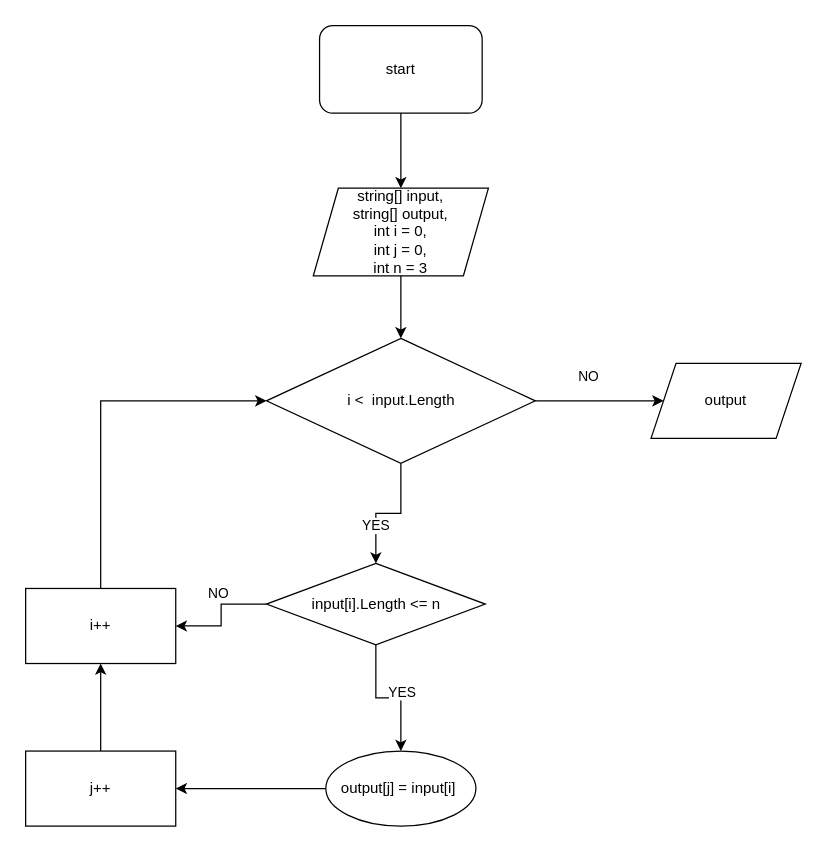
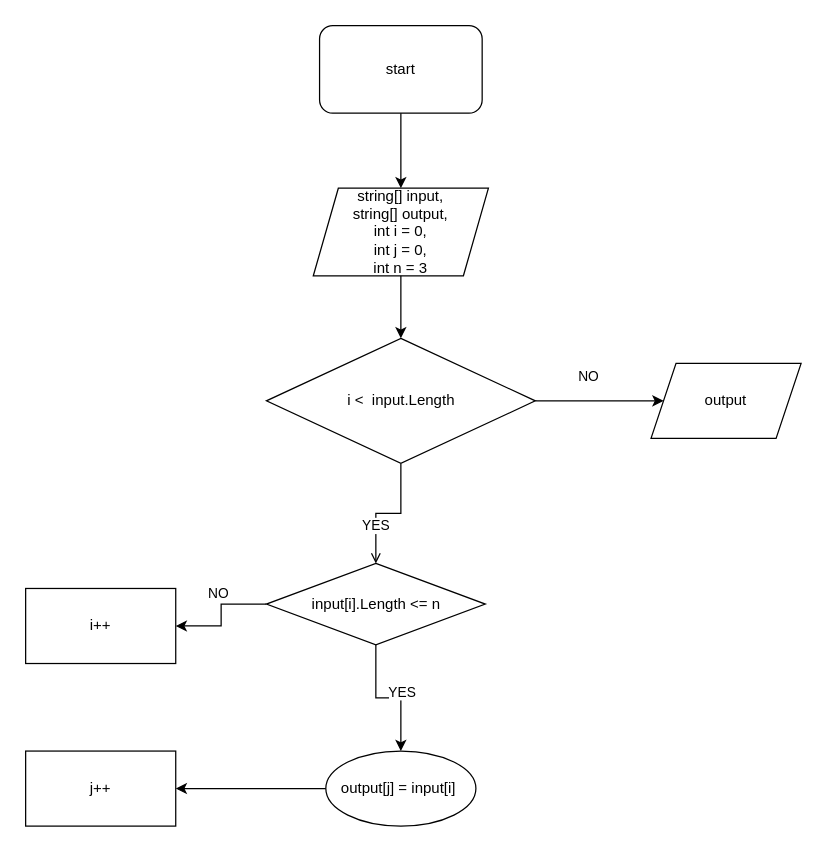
(101, 416) -> none
(376, 553) -> (376, 555)
(101, 711) -> none
